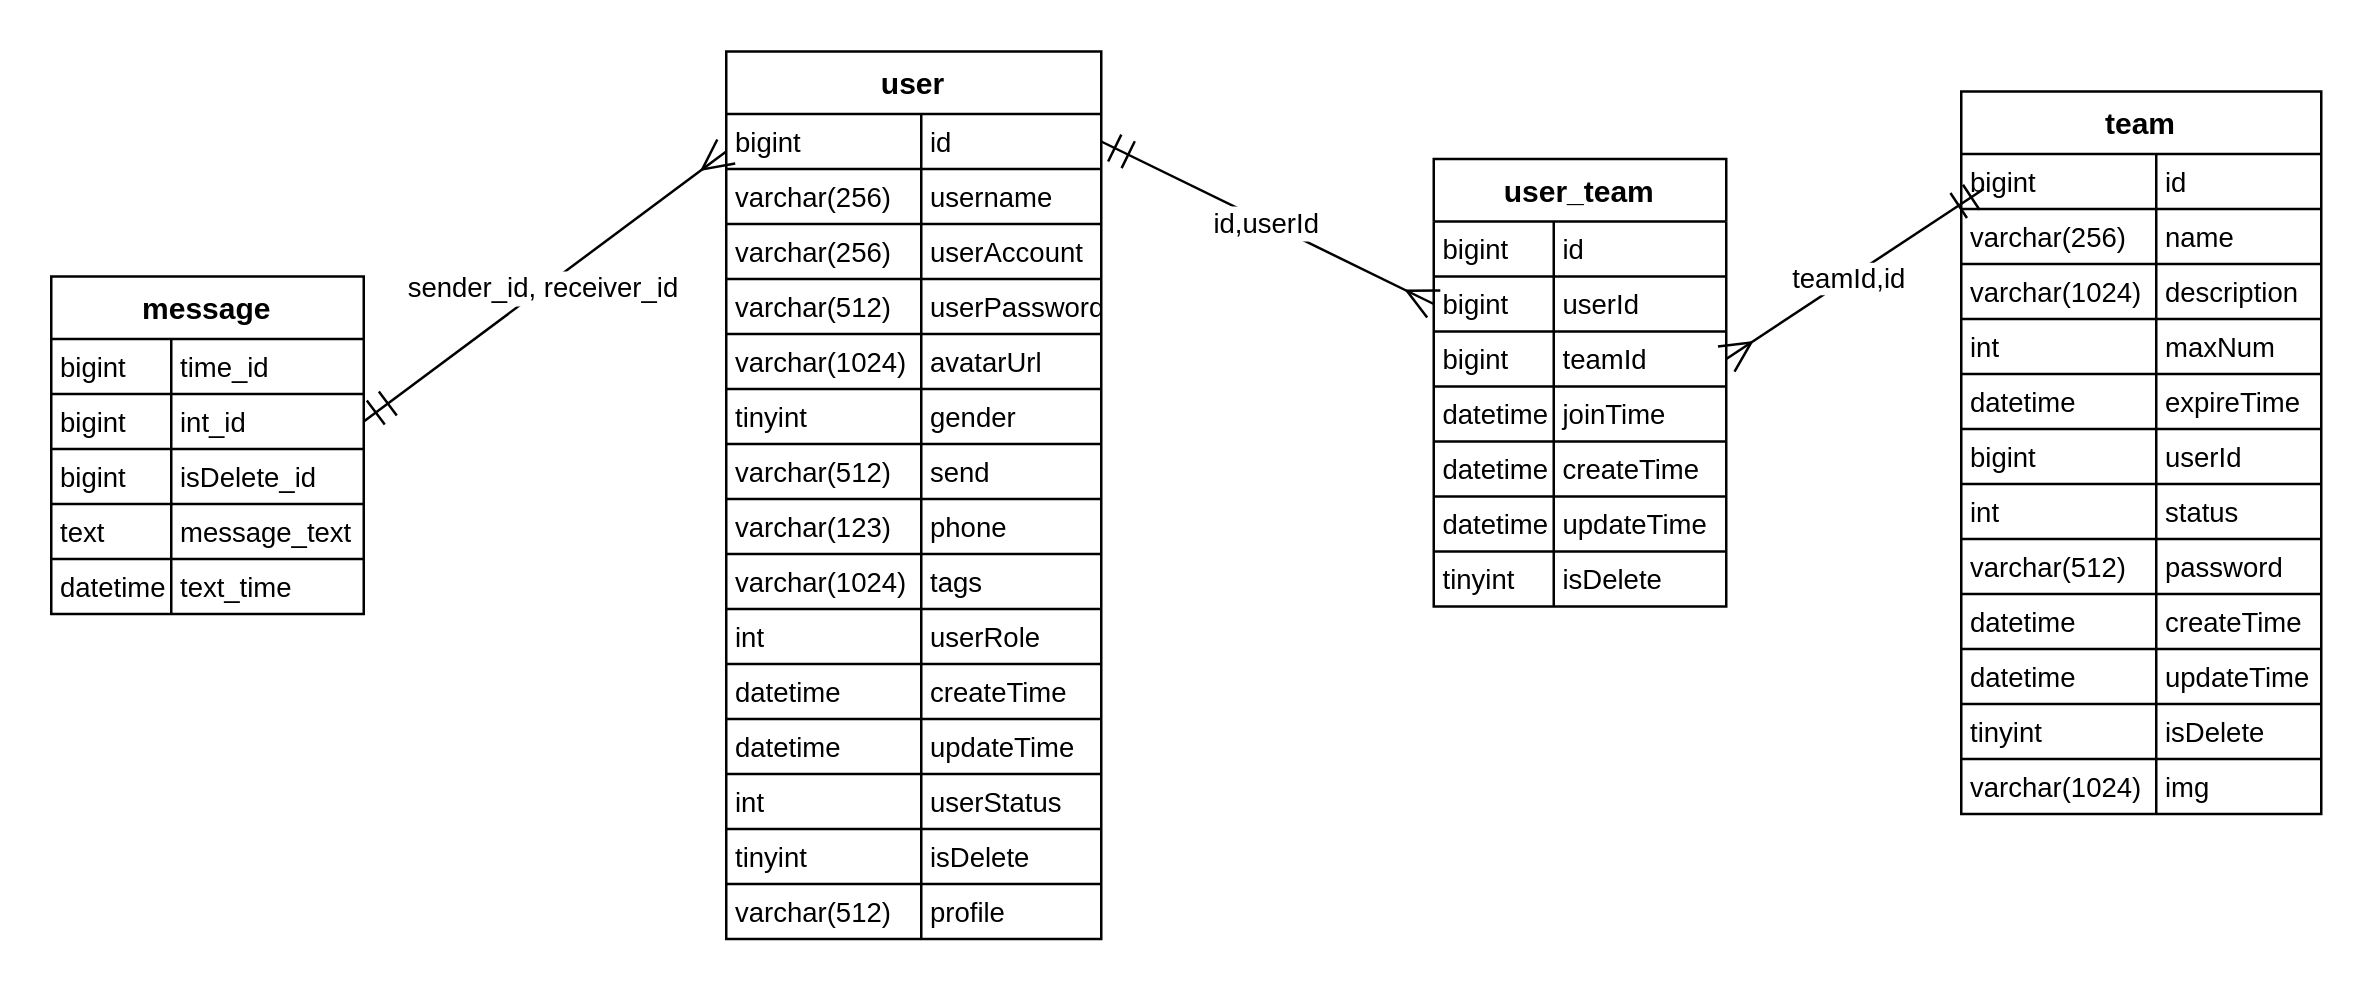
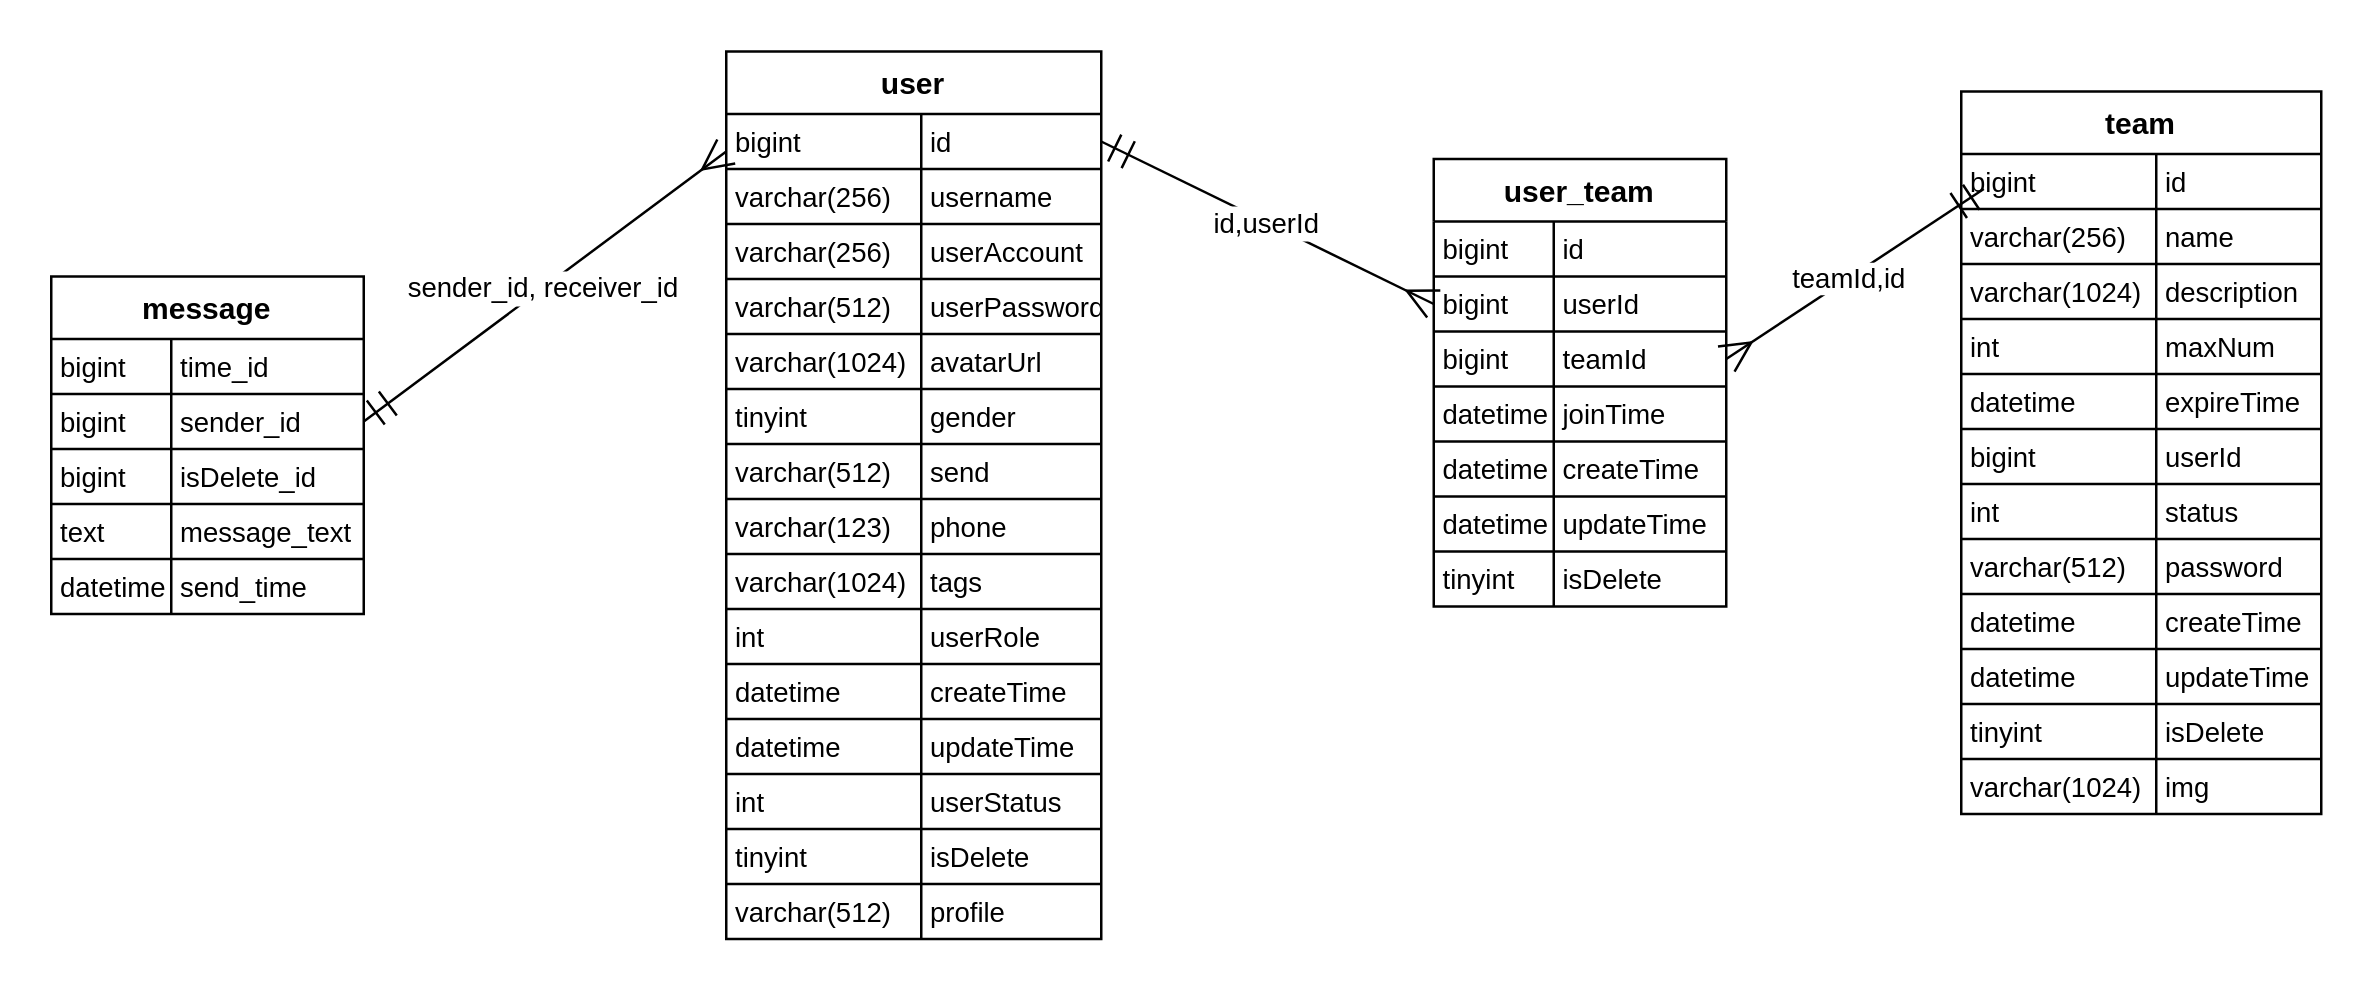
(219, 422) -> (246, 422)
(246, 587) -> (246, 587)
